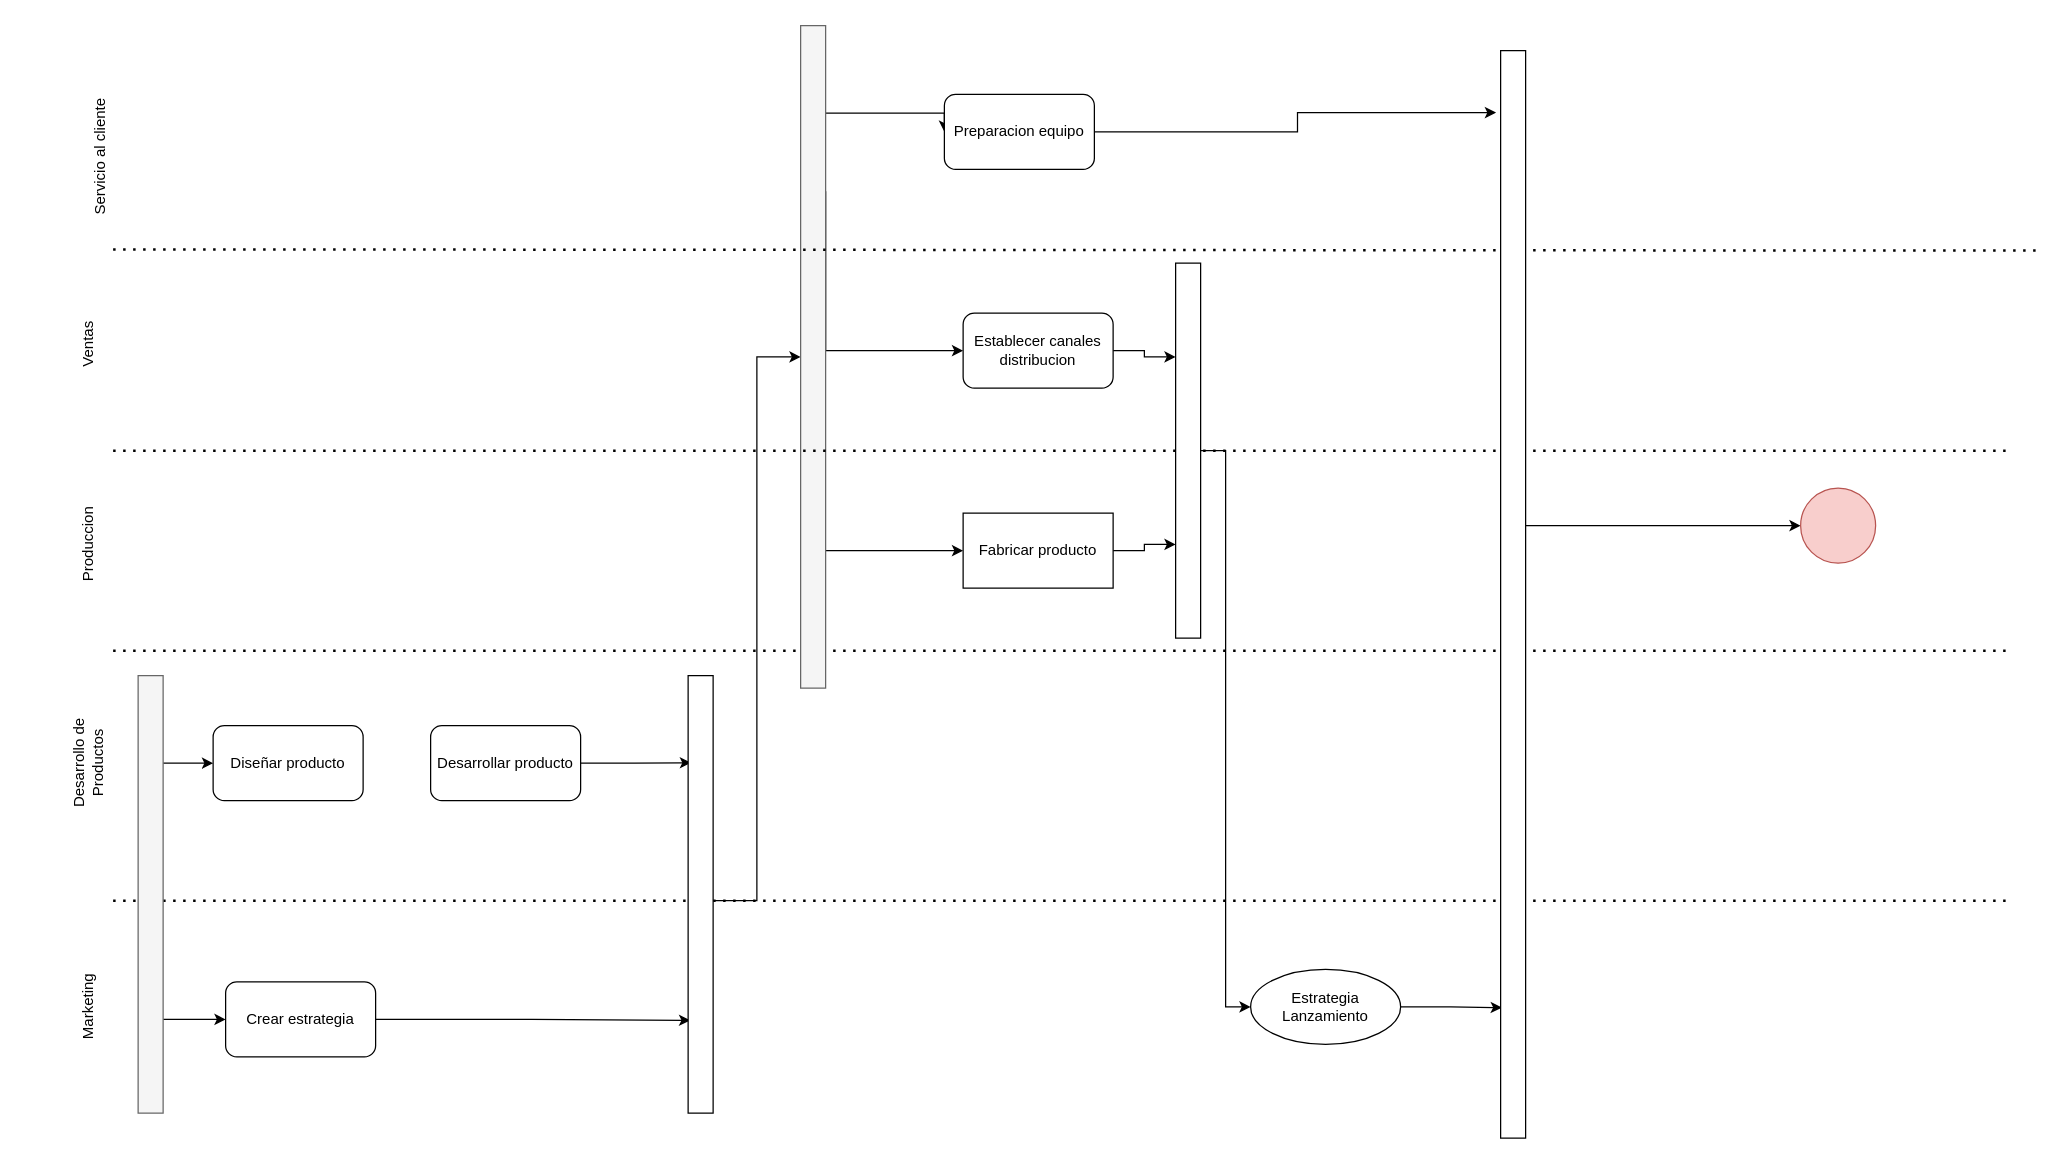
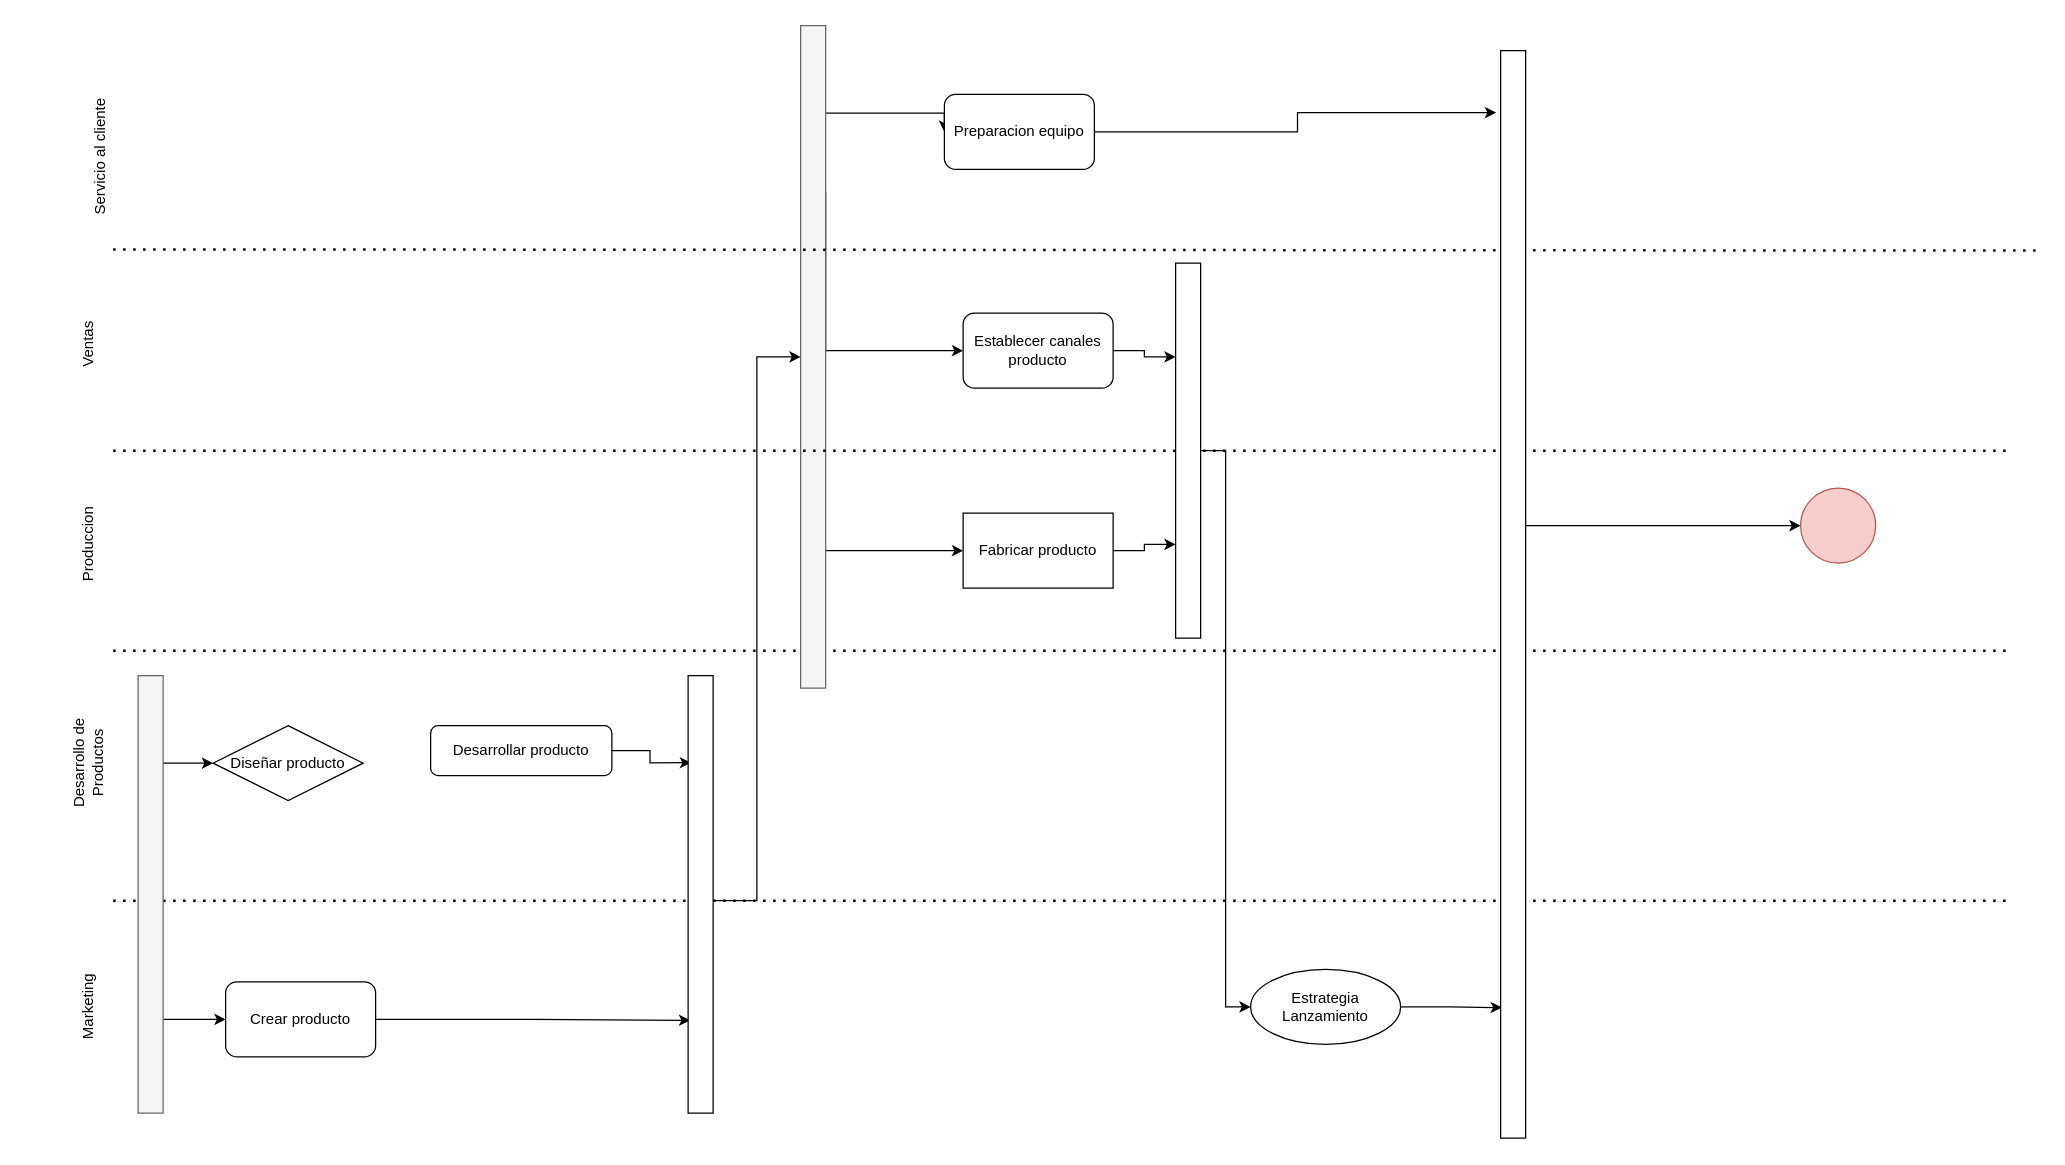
(1038, 351) -> (1038, 351)
(288, 763) -> (288, 763)
(506, 763) -> (521, 751)
(301, 1019) -> (301, 1019)
